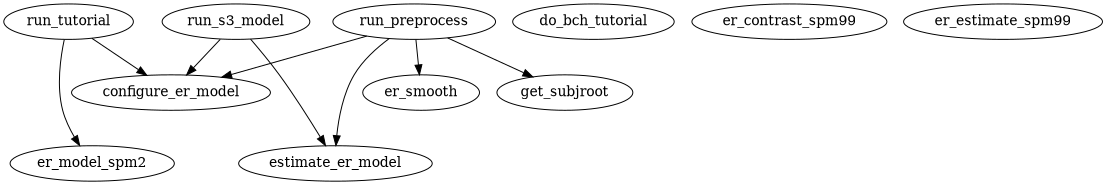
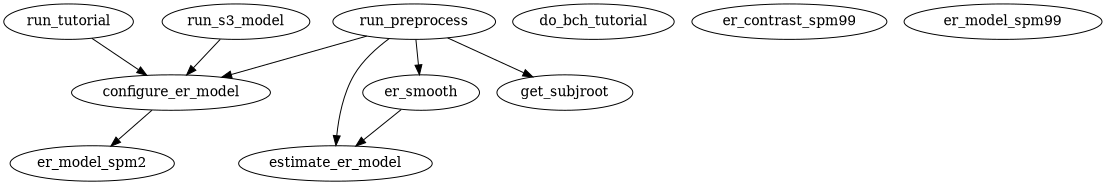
(1003, 22) -> (1003, 22)
(288, 86) -> (382, 125)
(60, 90) -> (135, 125)
